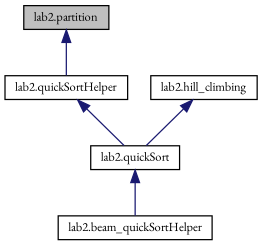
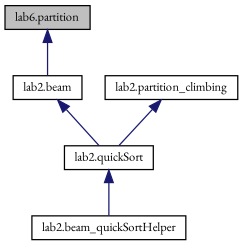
(66, 18) -> (48, 18)
(66, 88) -> (48, 88)
(204, 88) -> (171, 88)
